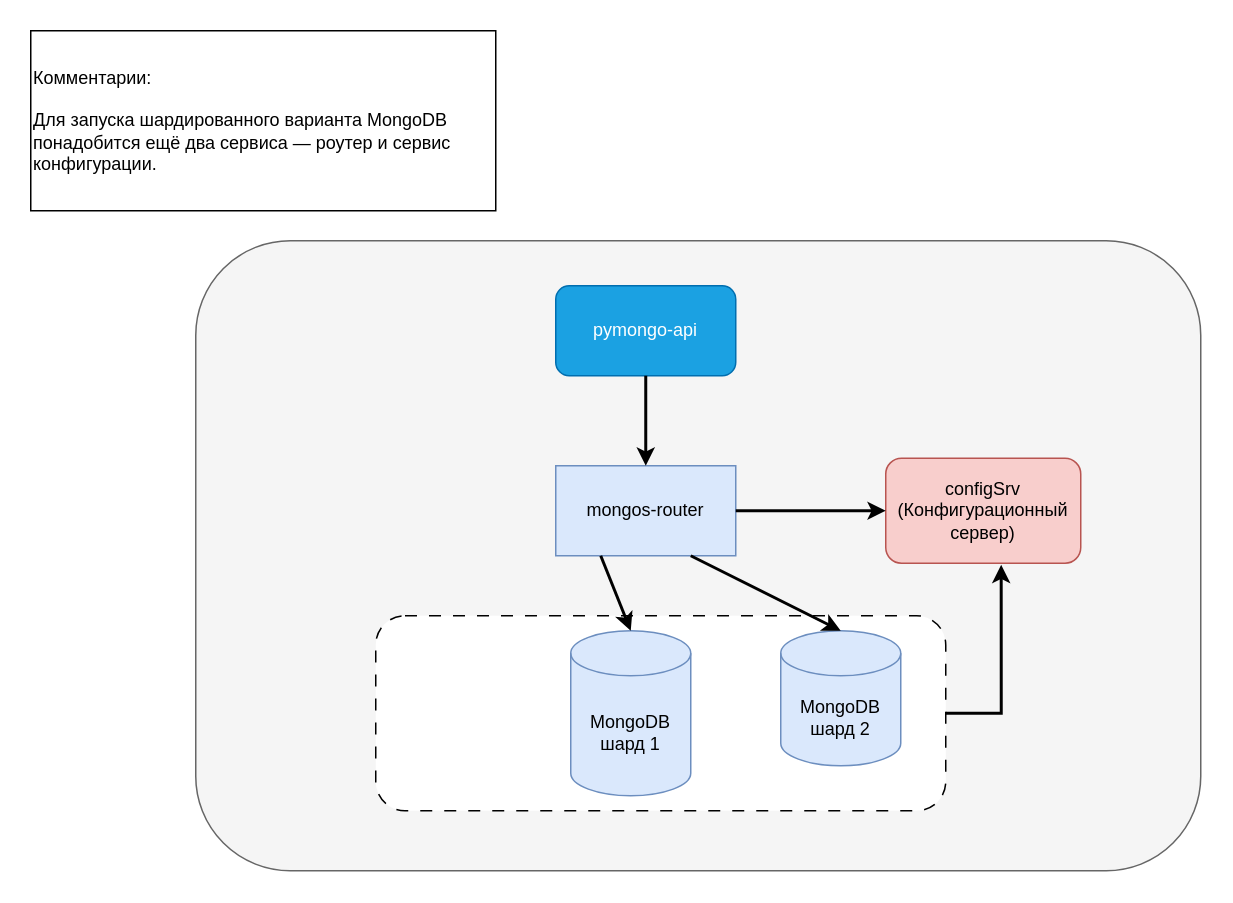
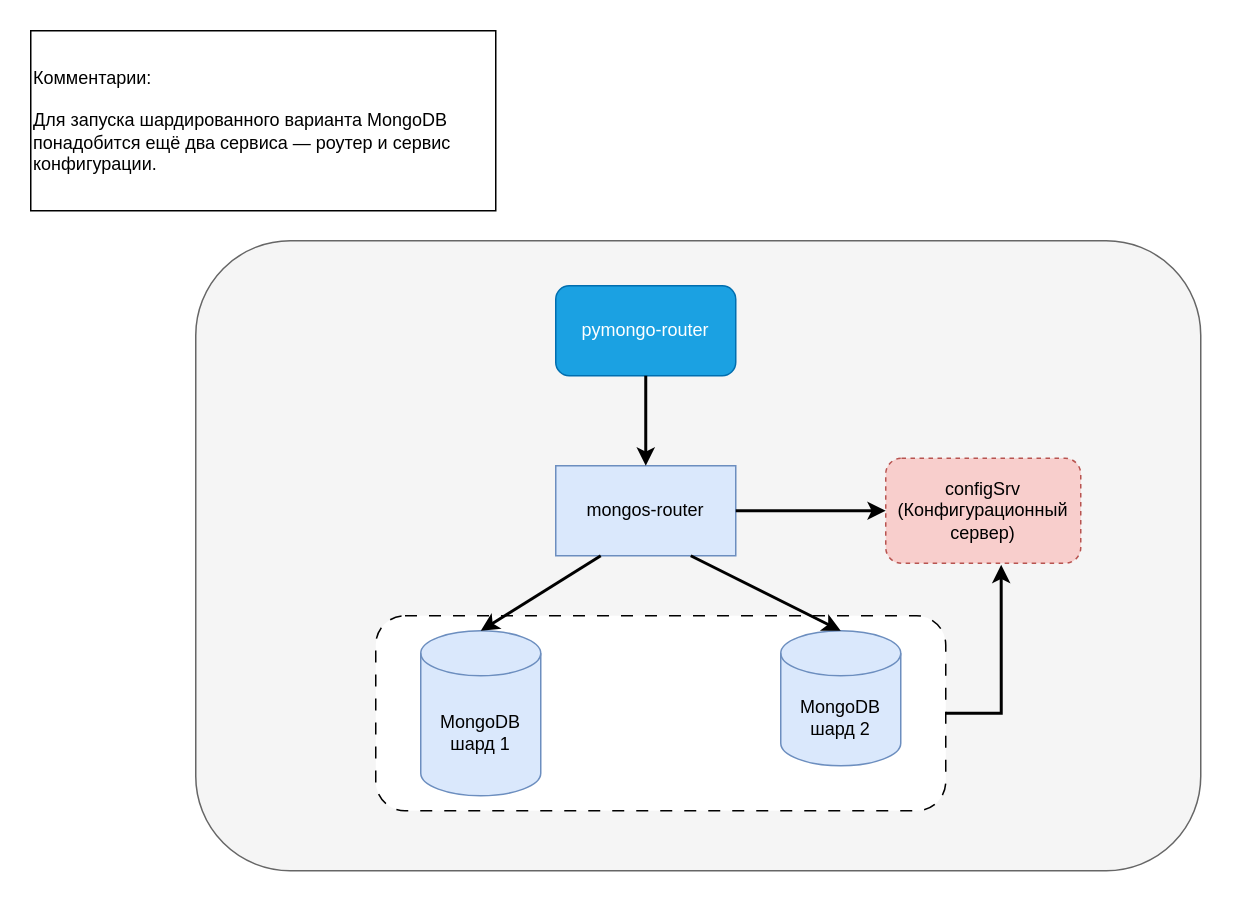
(646, 331) -> (646, 331)
(983, 511) -> (983, 511)
(631, 713) -> (481, 713)
